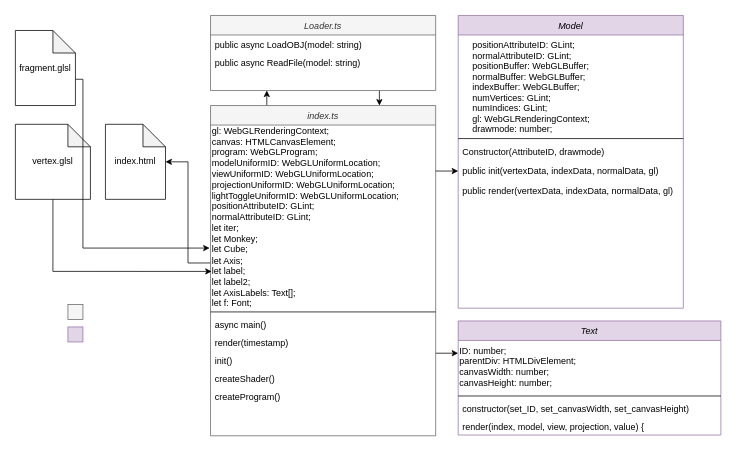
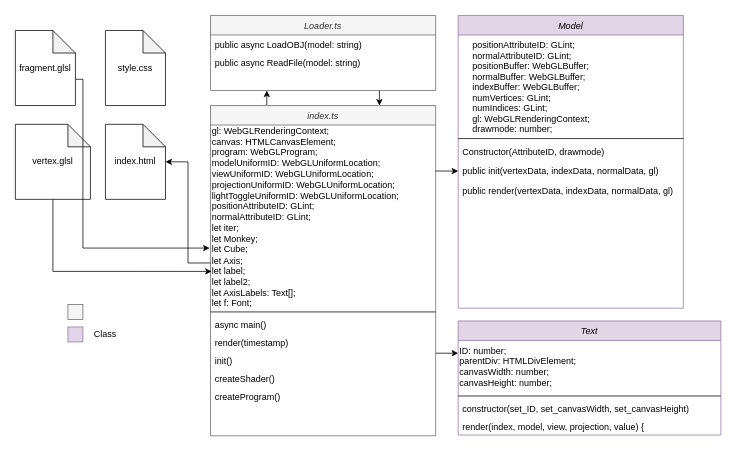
none -> (135, 68)
none -> (105, 334)
